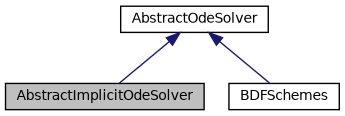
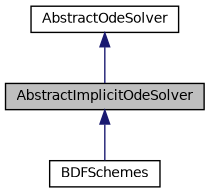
(245, 62) -> (105, 142)
